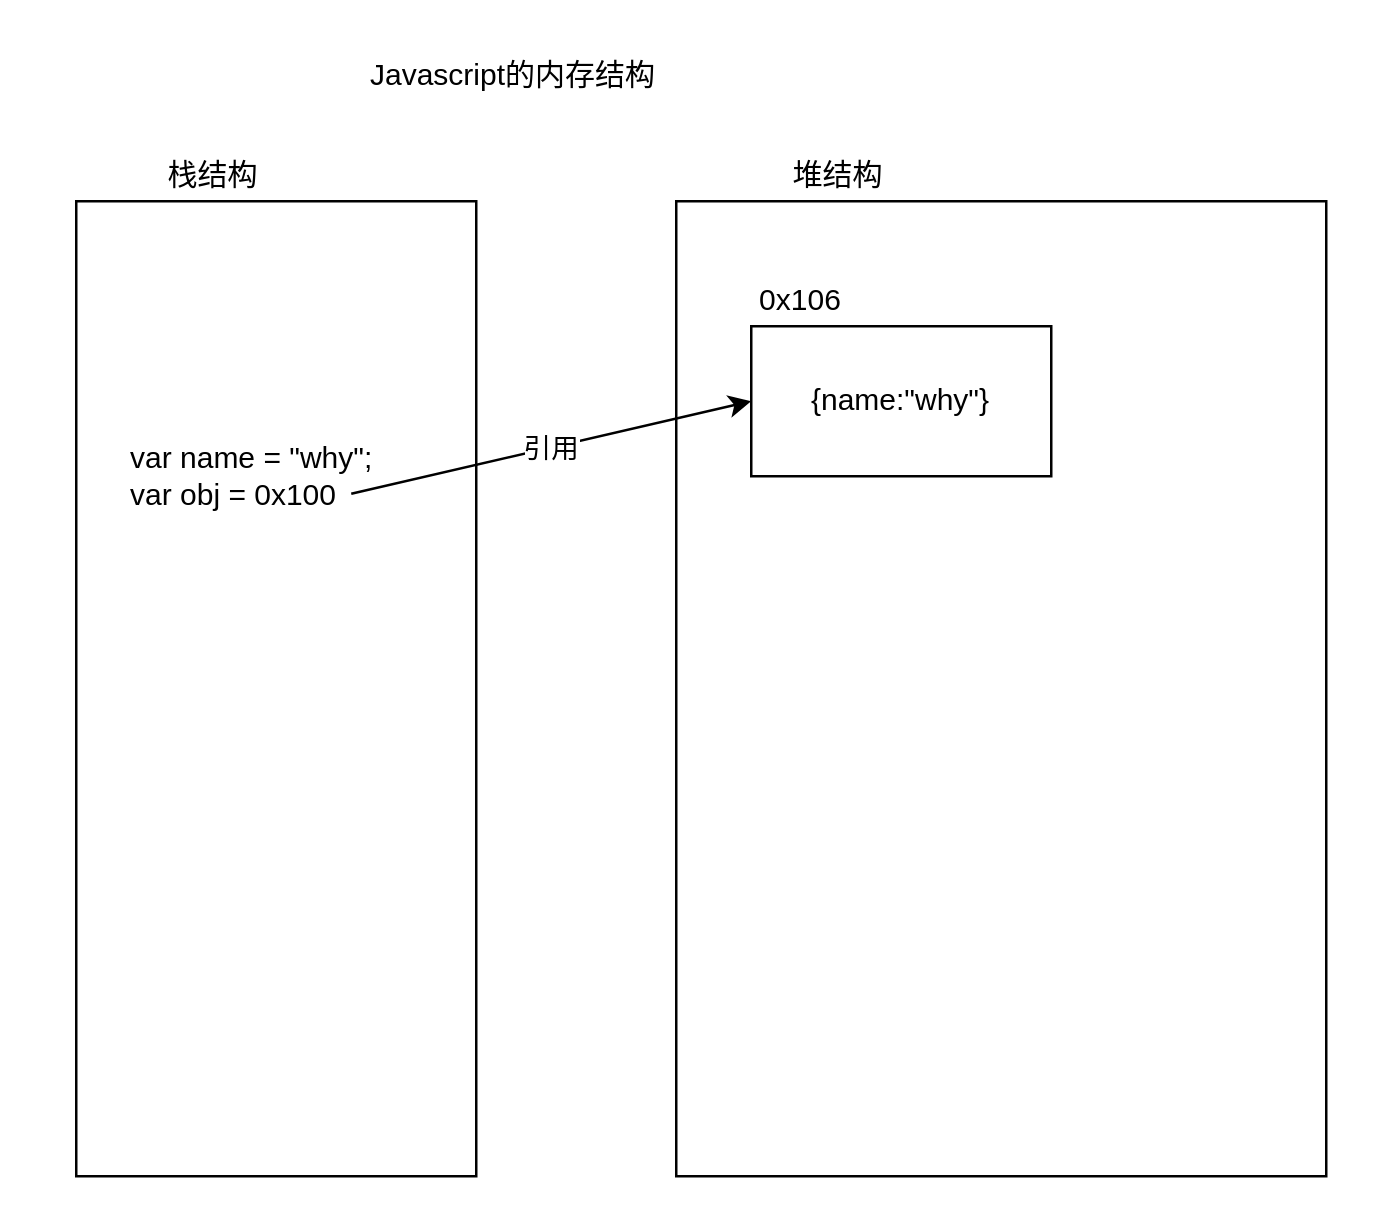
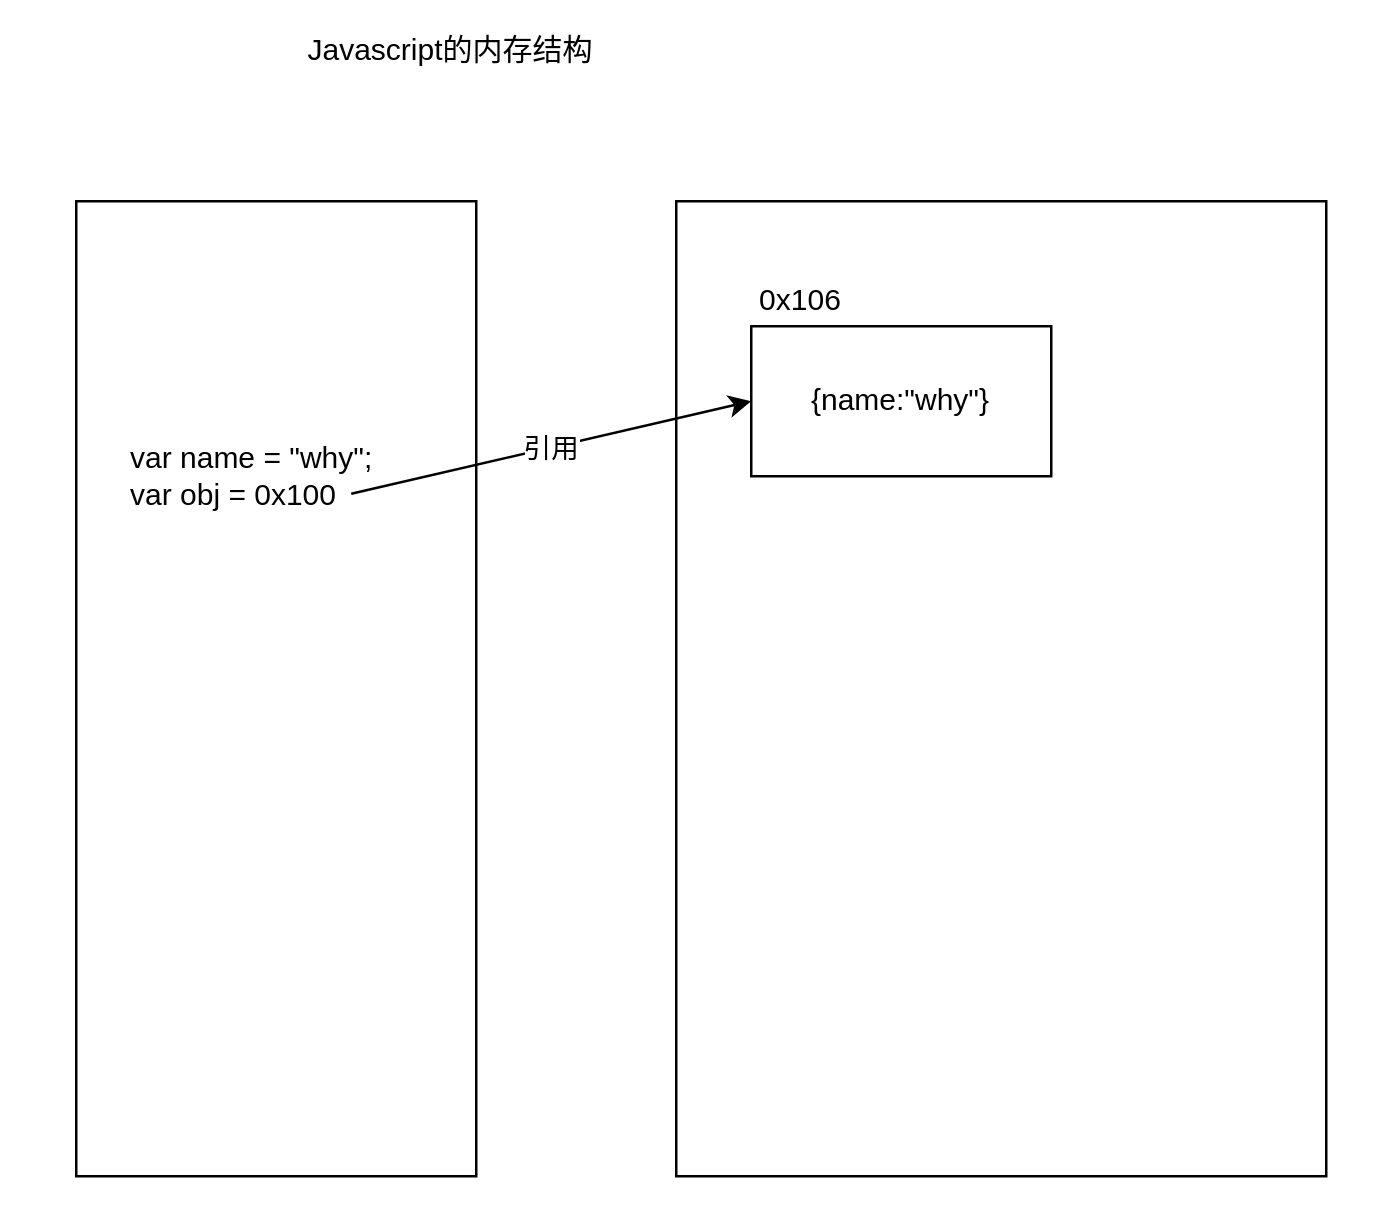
(514, 76) -> (451, 51)
(214, 176) -> none
(839, 176) -> none
